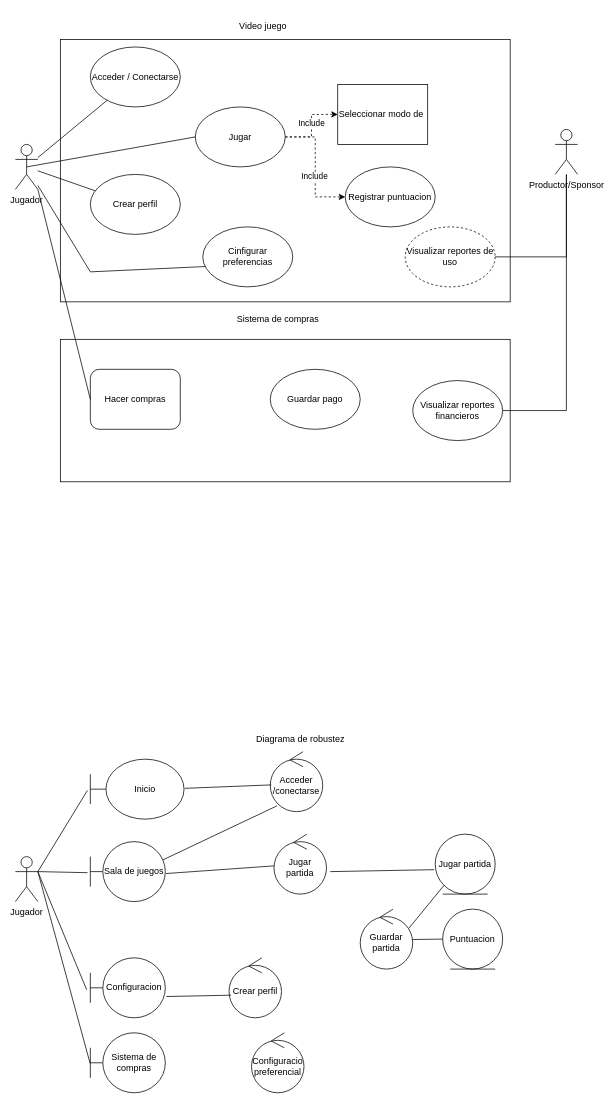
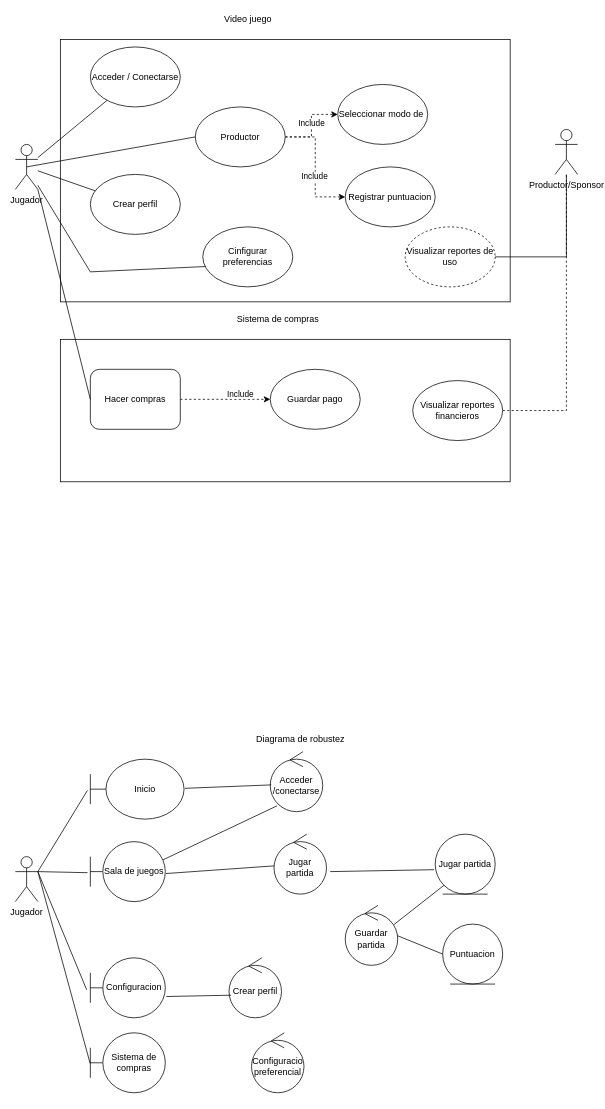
(263, 27) -> (248, 19)
(383, 114) -> (383, 114)
(240, 137) -> (240, 137)
(567, 366) -> (567, 366)
none -> (222, 399)
(387, 939) -> (372, 936)
(473, 939) -> (473, 954)
